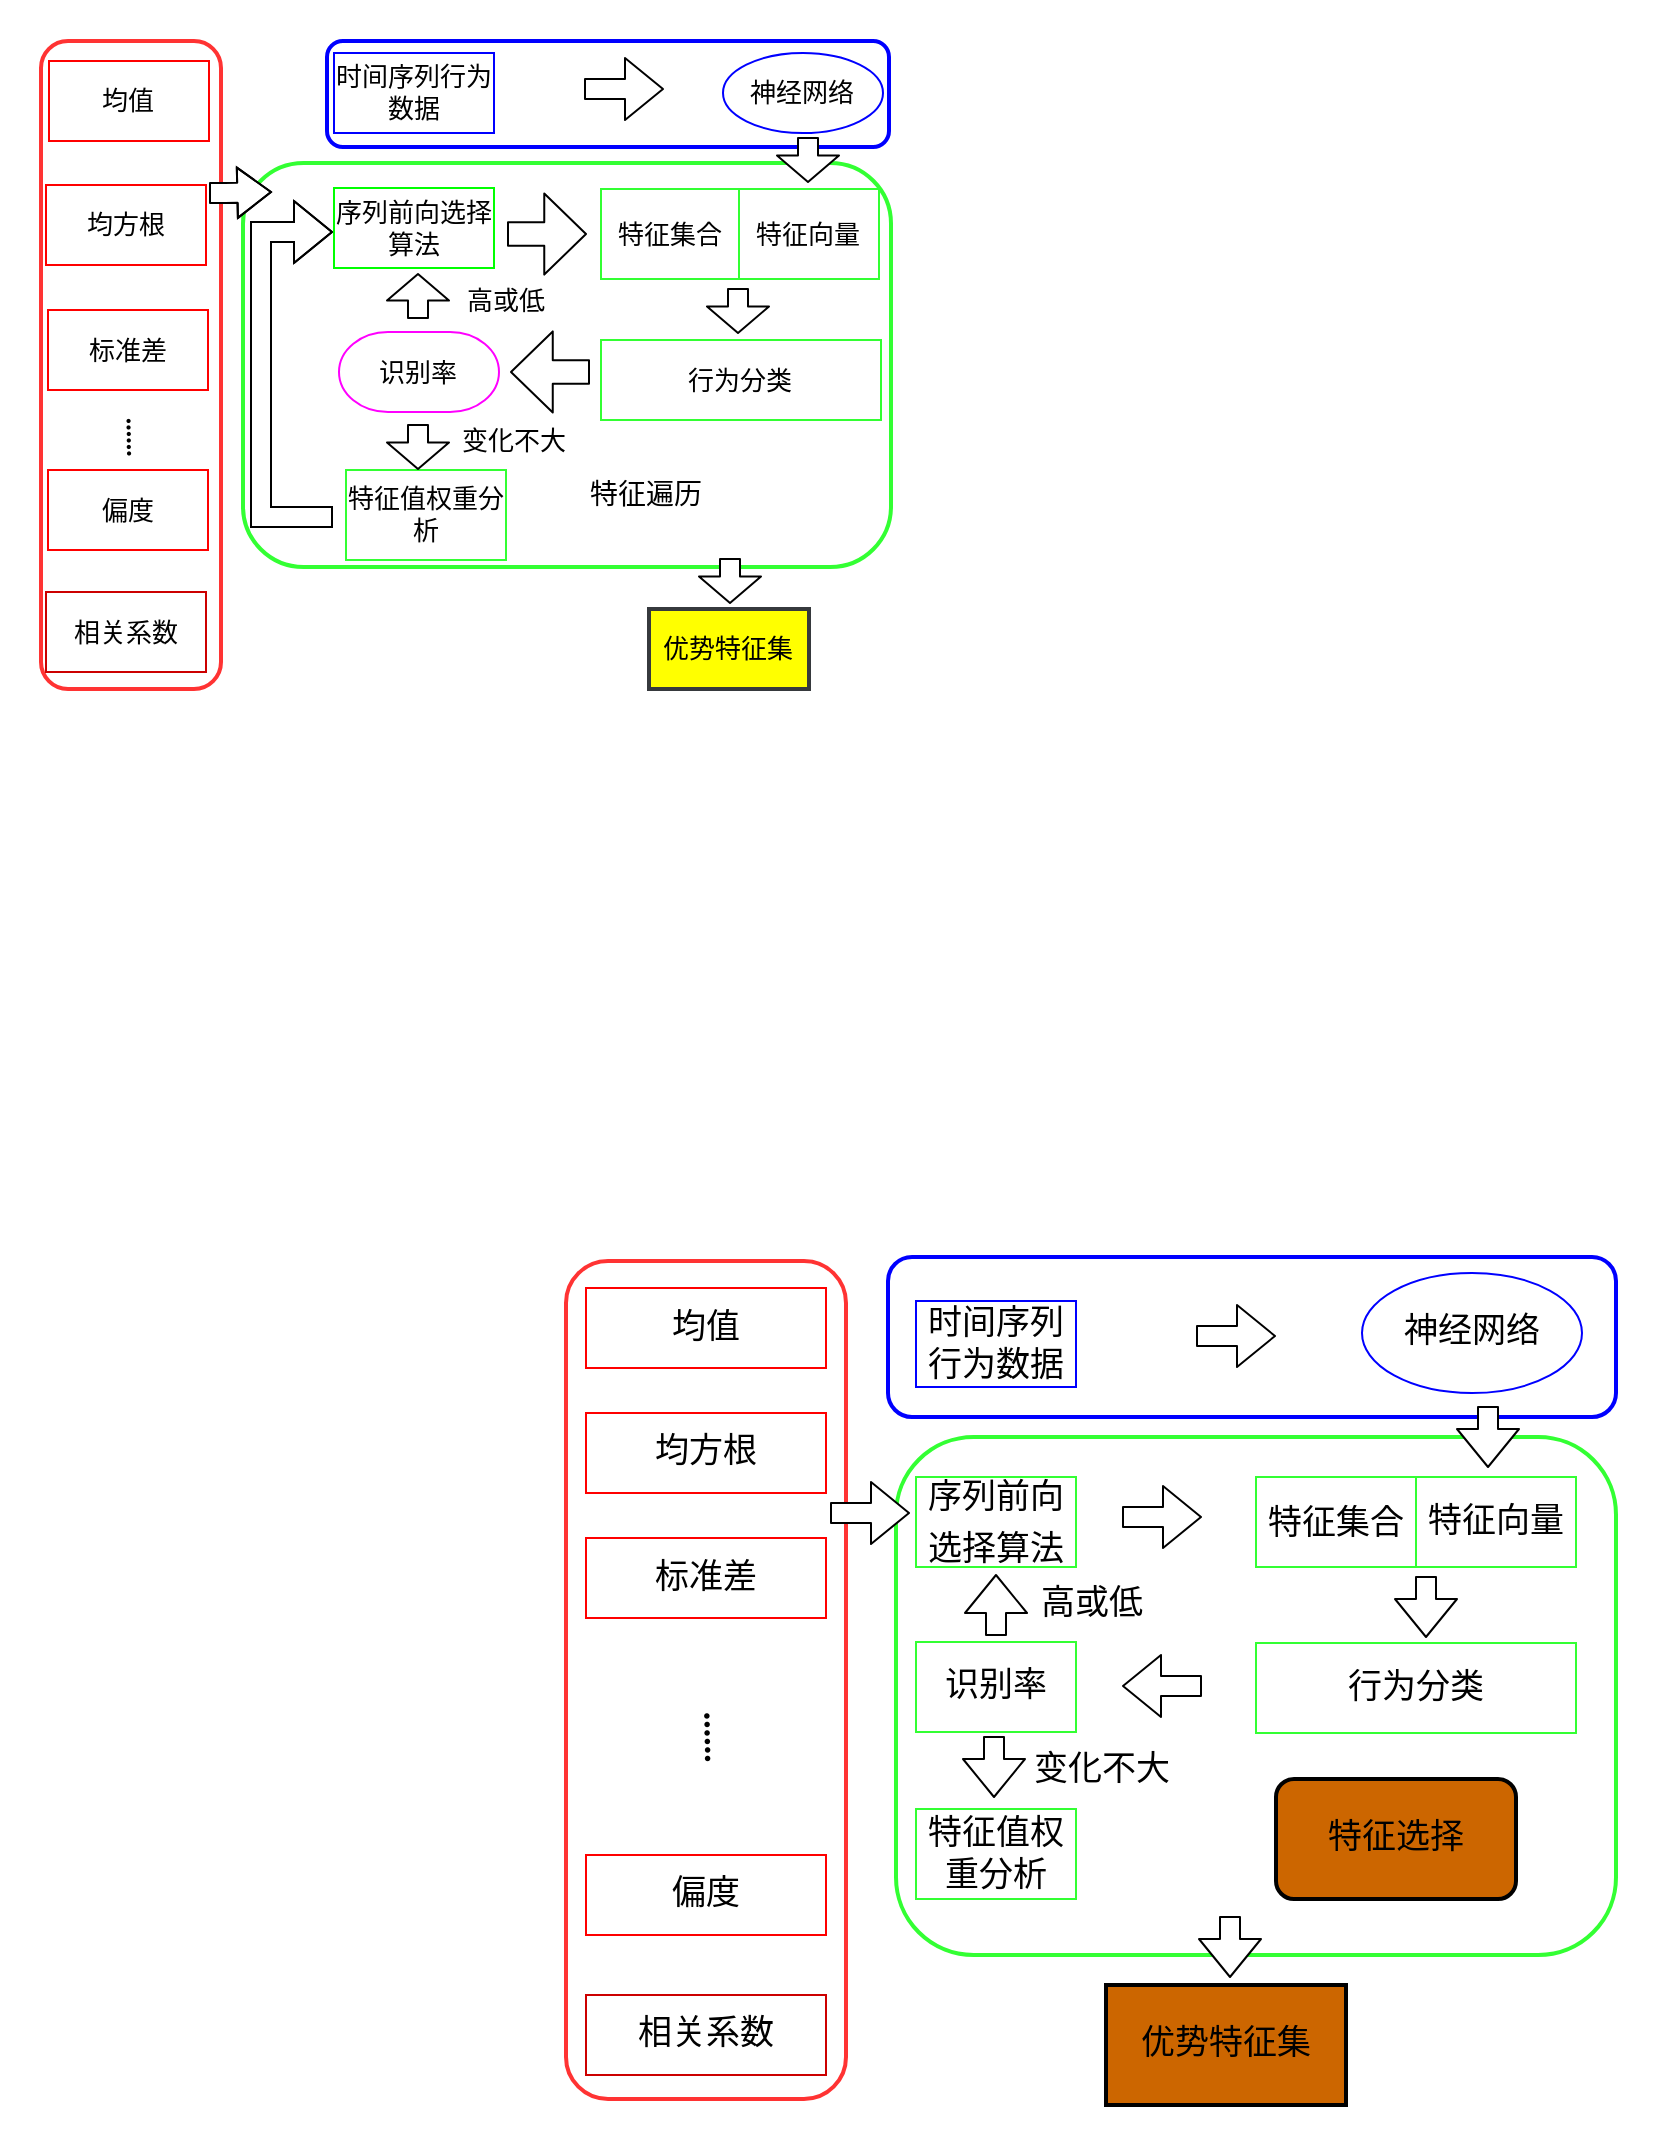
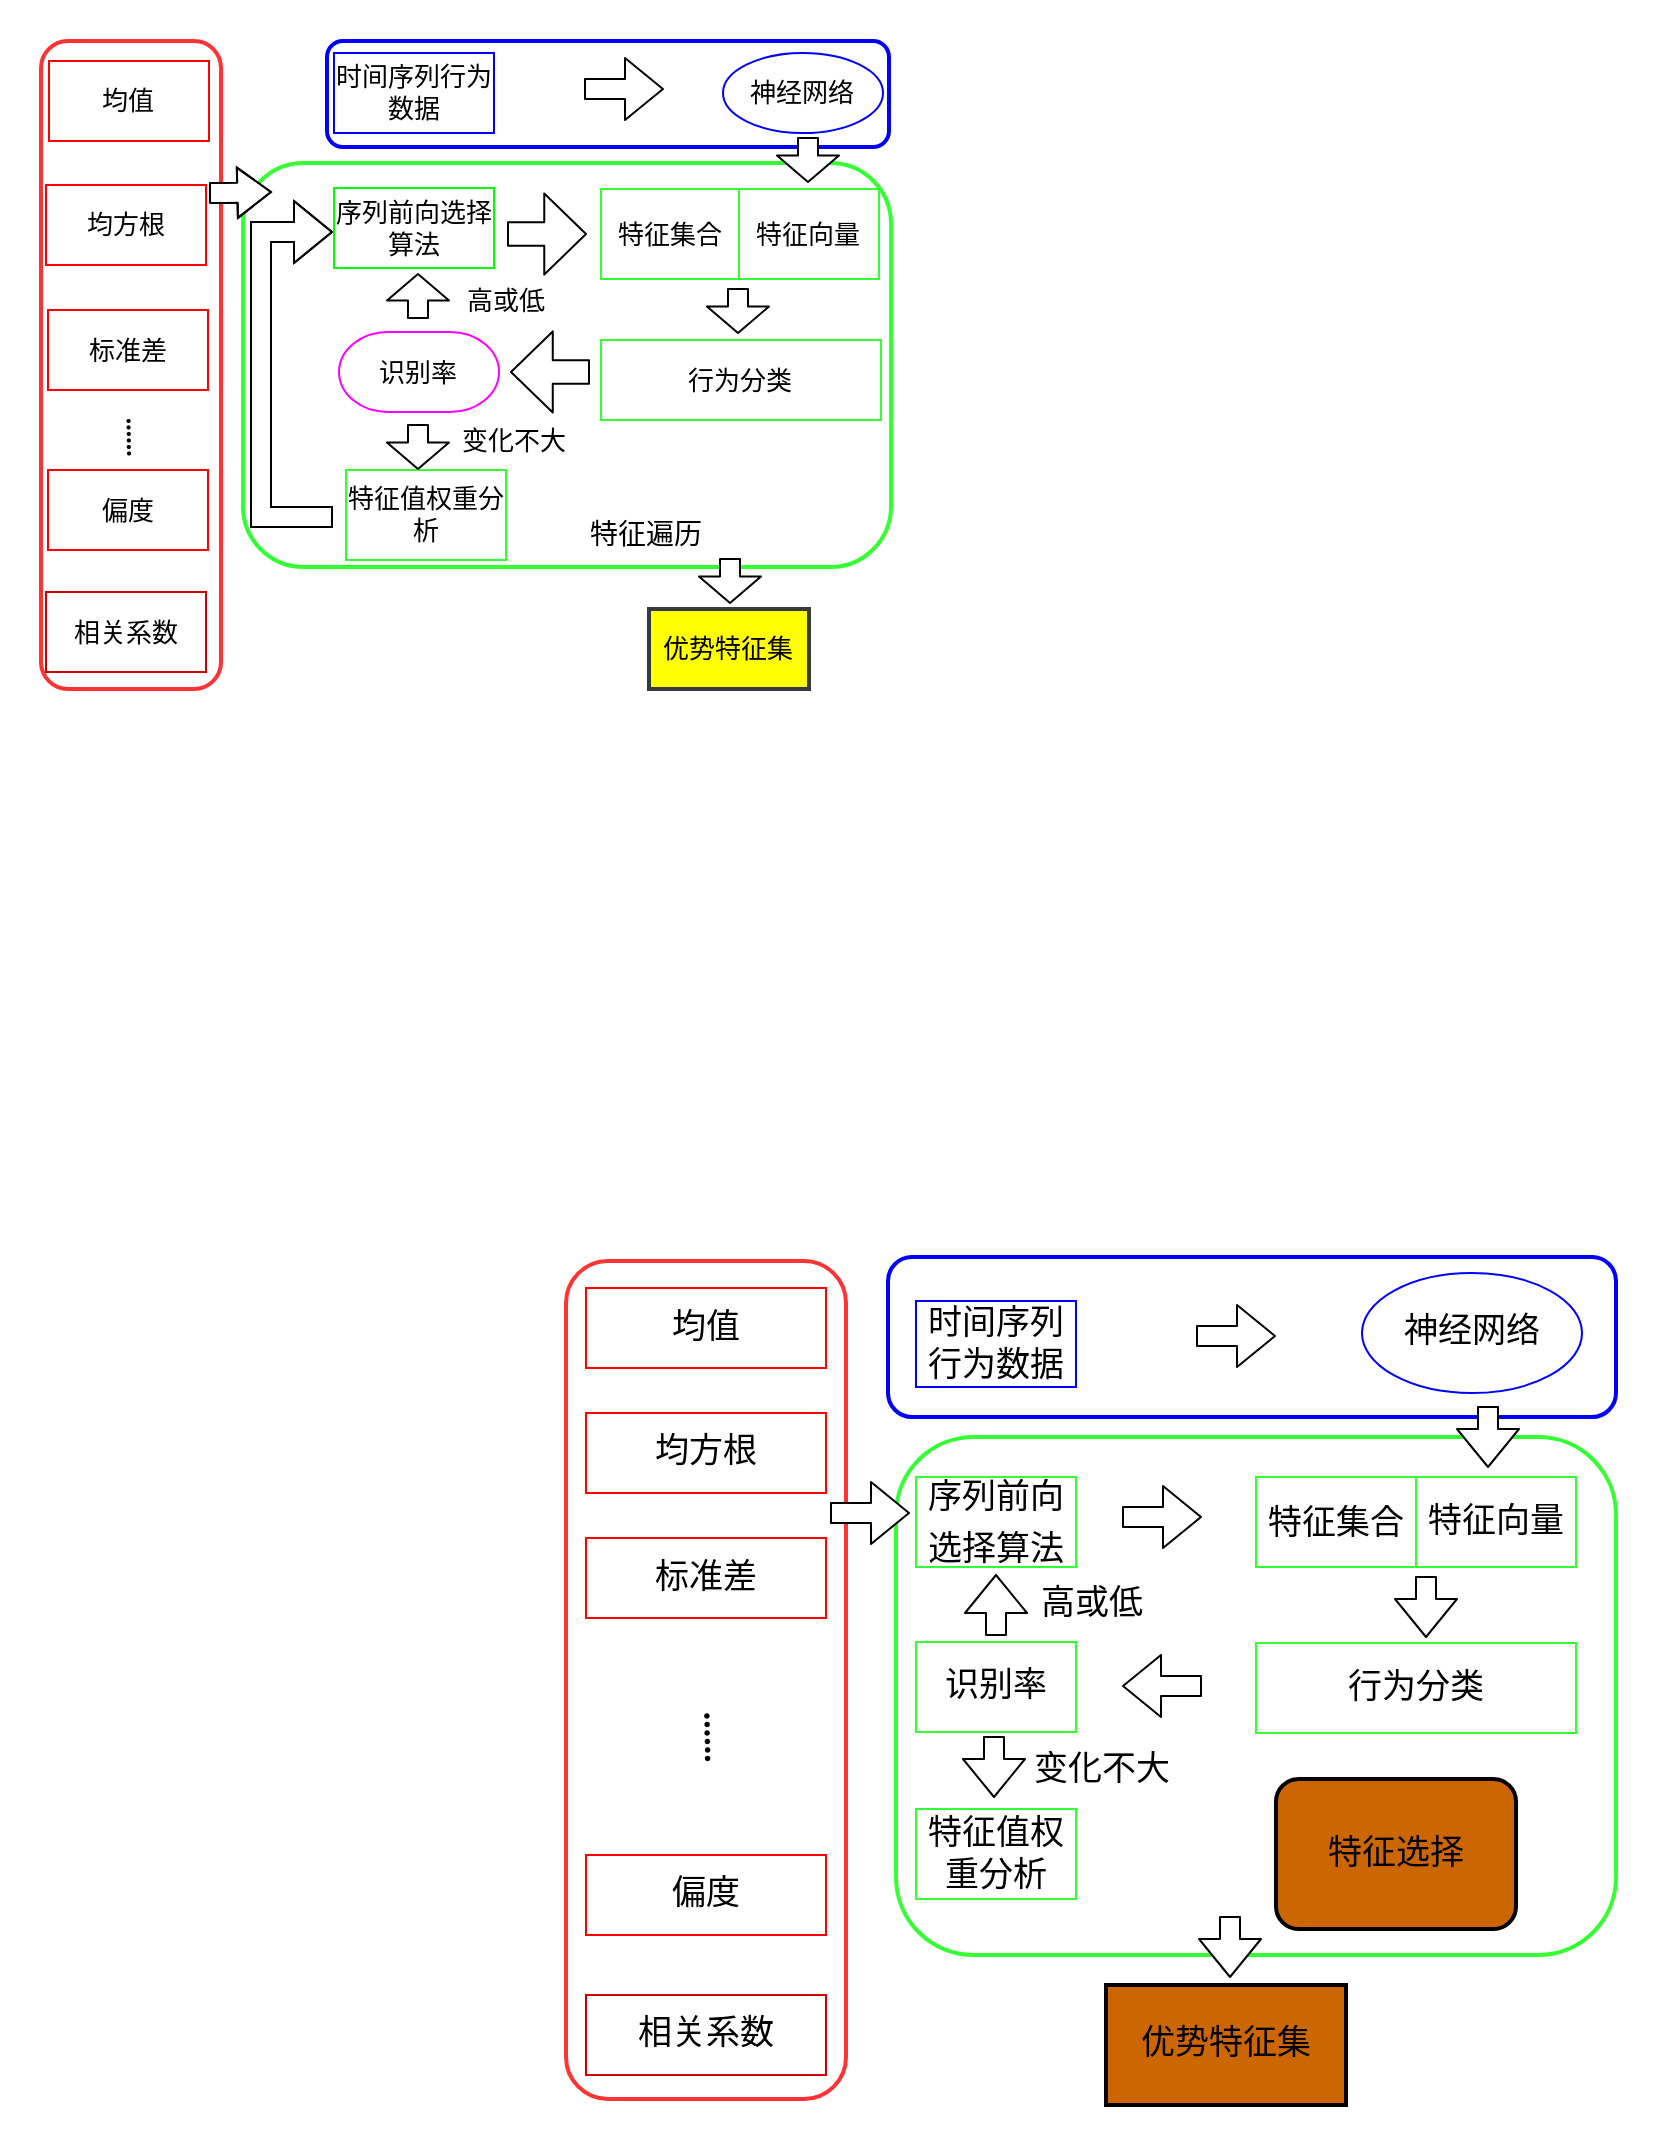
(646, 495) -> (646, 535)
(1396, 1839) -> (1396, 1854)
